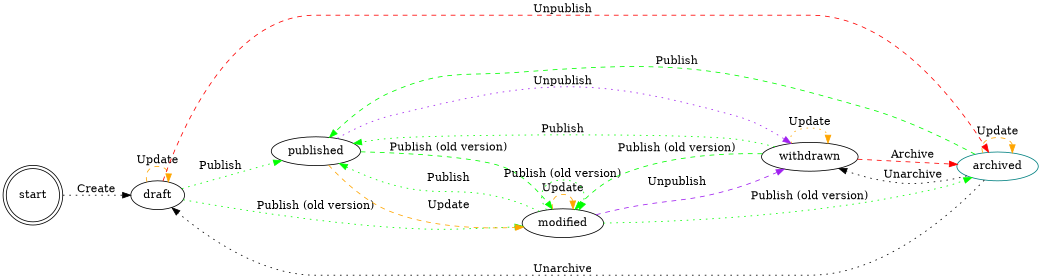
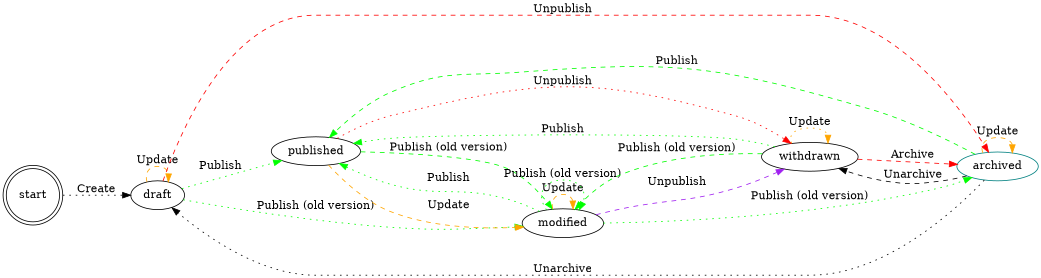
(561, 87) -> (561, 87)
(906, 183) -> (906, 183)
